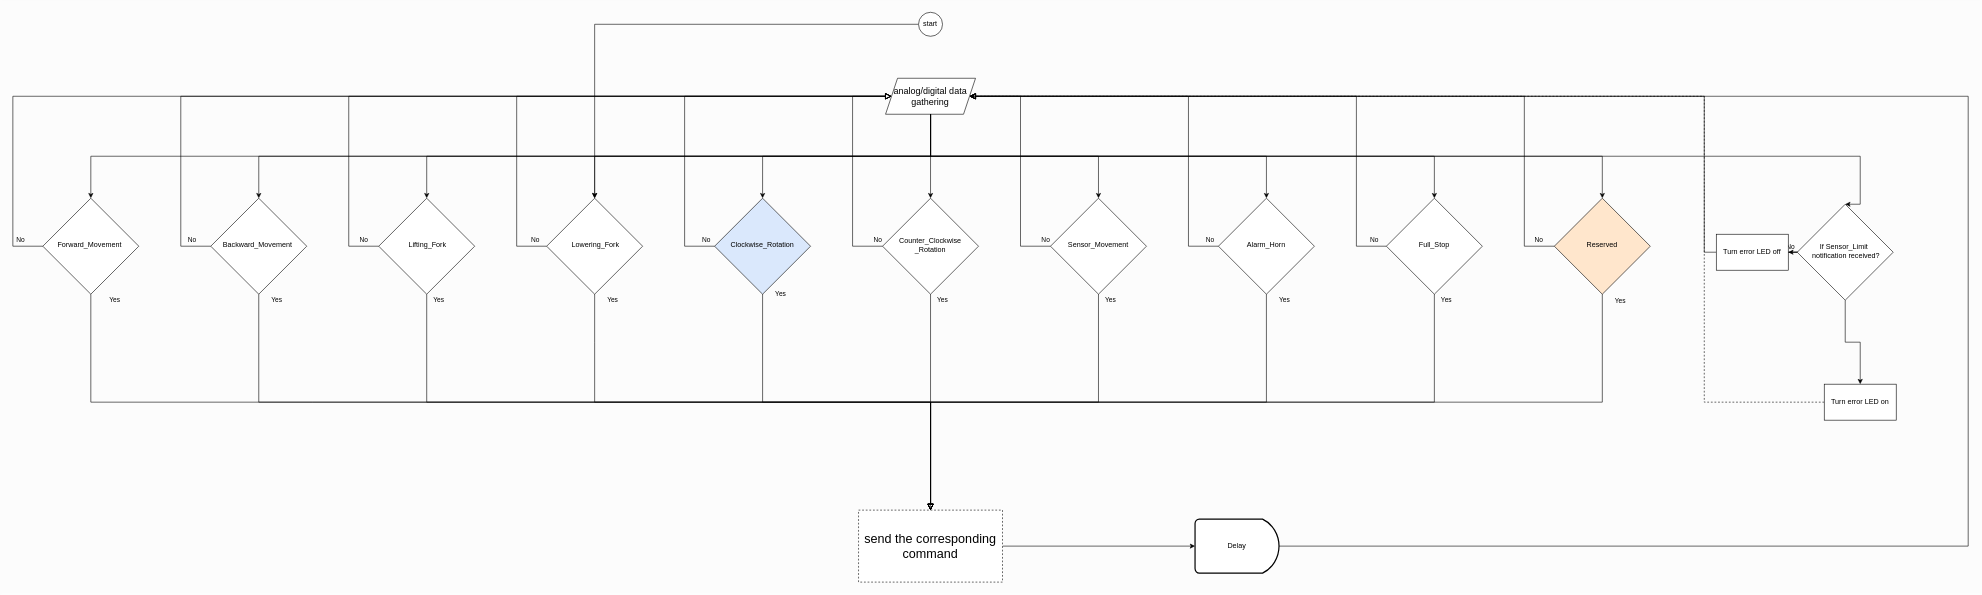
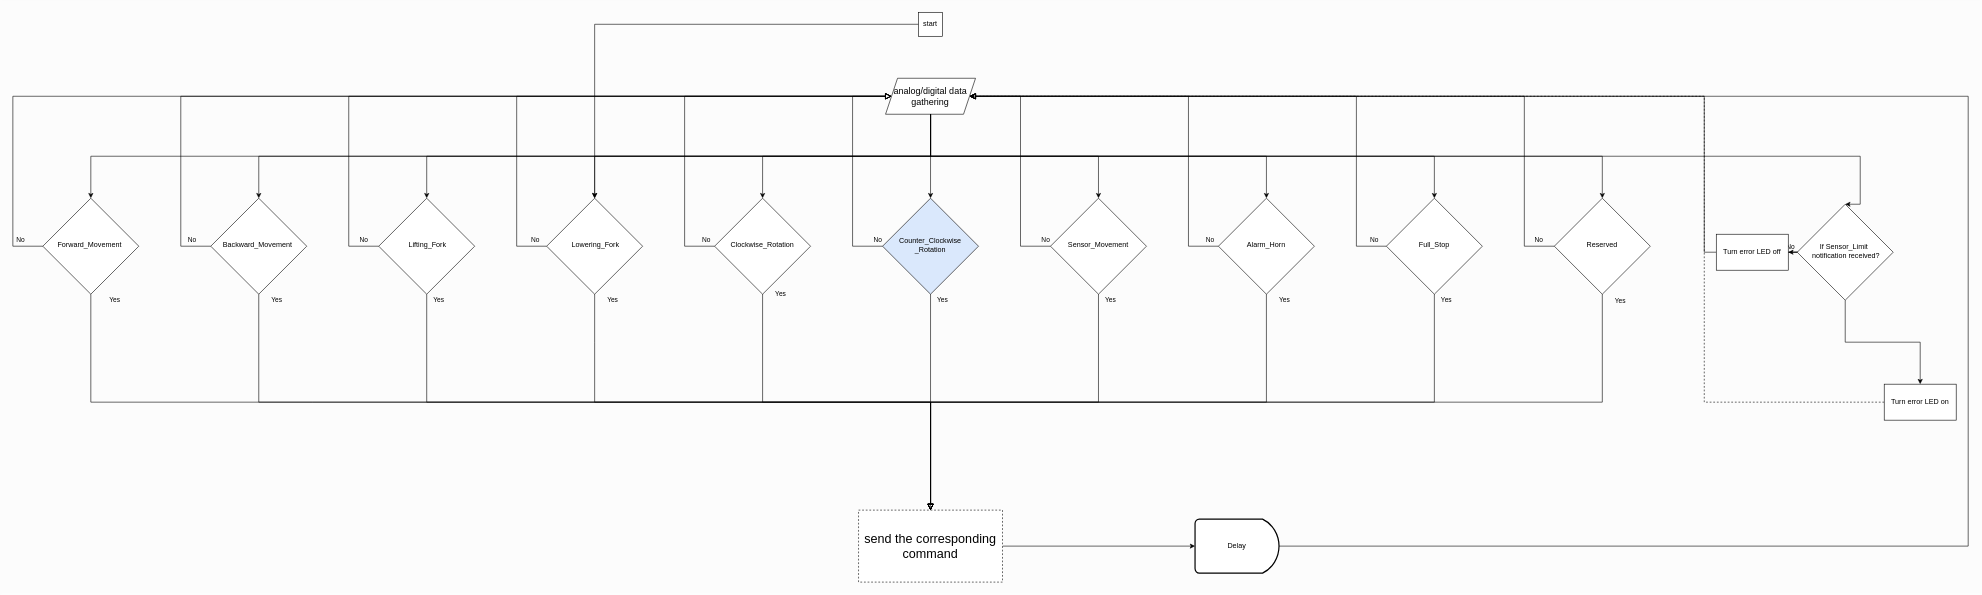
(930, 24) -> (930, 24)
(762, 246) -> (762, 246)
(930, 246) -> (930, 246)
(1602, 246) -> (1602, 246)
(1860, 402) -> (1920, 402)
